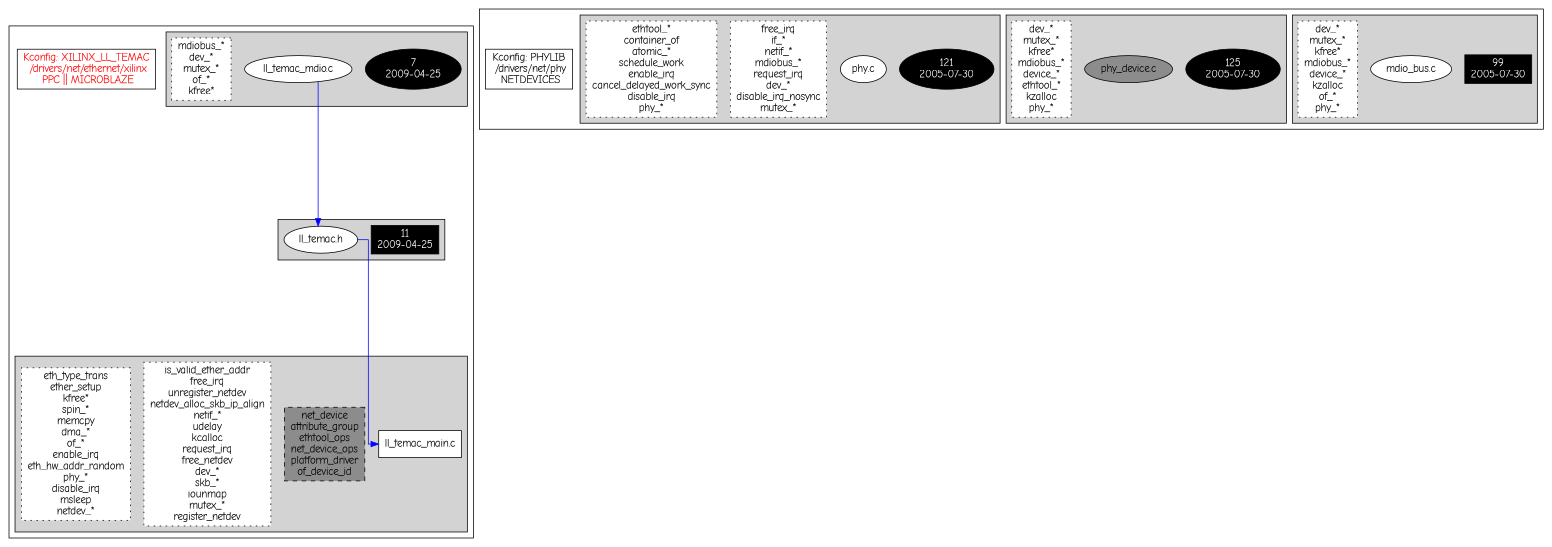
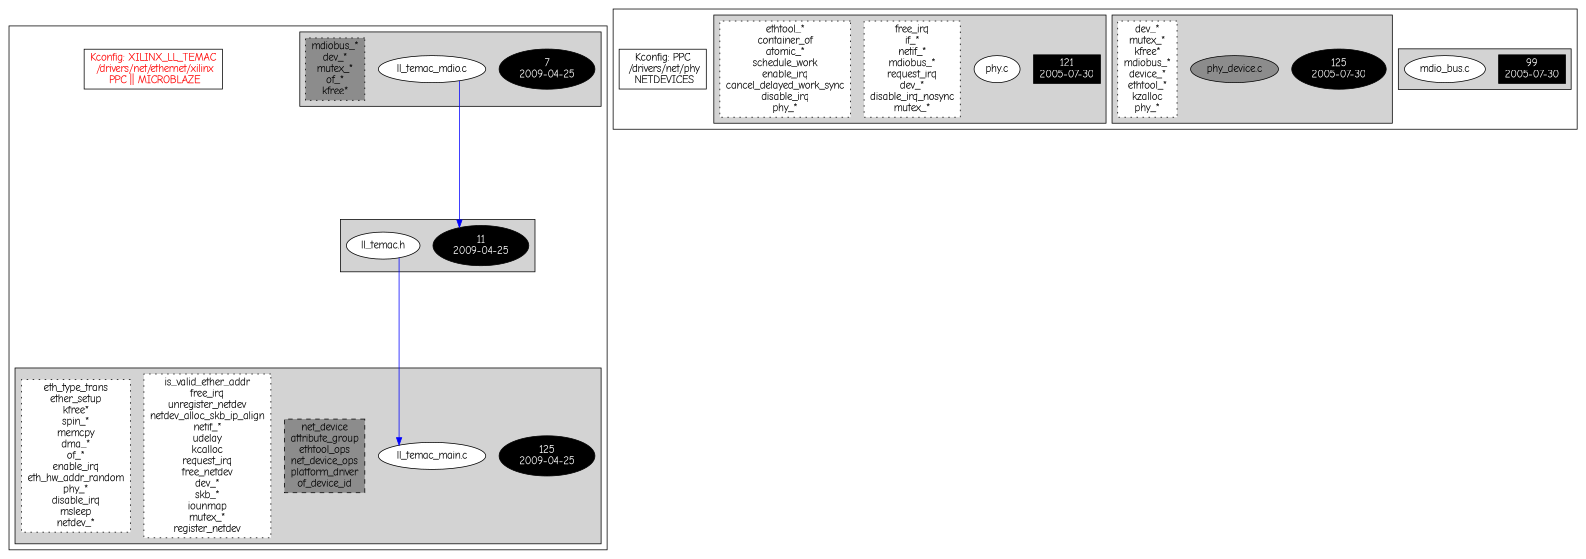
(201, 69) -> (335, 69)
(529, 69) -> (663, 69)
(947, 69) -> (1067, 69)
(1328, 69) -> none
(318, 150) -> (459, 150)
(405, 240) -> (481, 246)
(420, 444) -> (432, 456)
none -> (547, 456)
